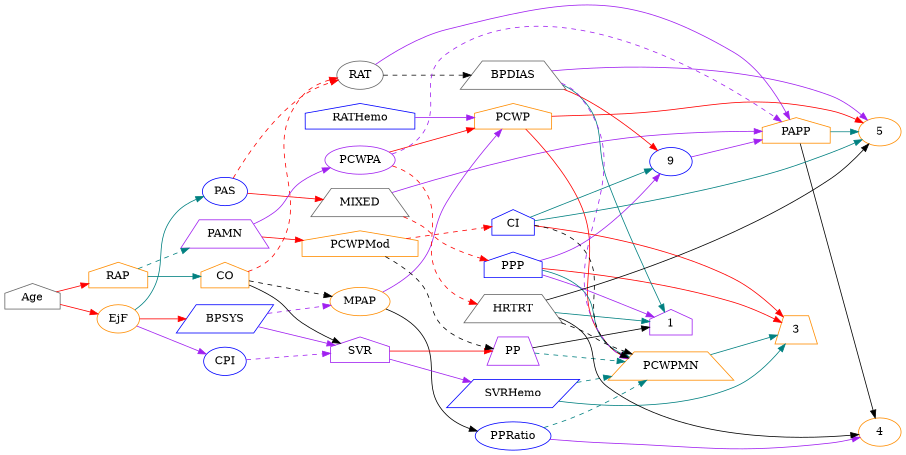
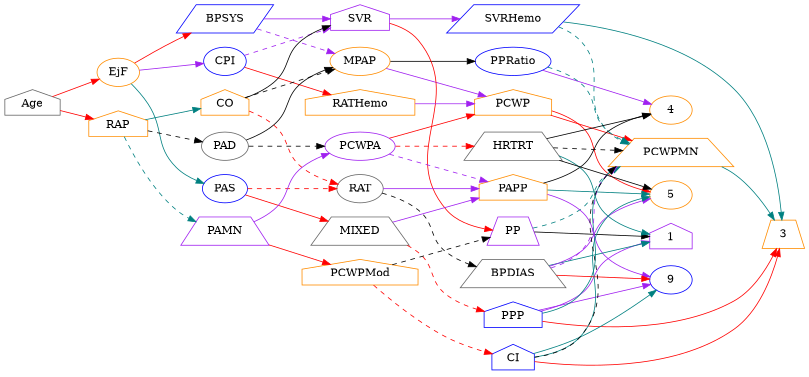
none -> (284, 80)
(360, 118) -> (360, 104)
none -> (225, 146)
(723, 149) -> (585, 215)
